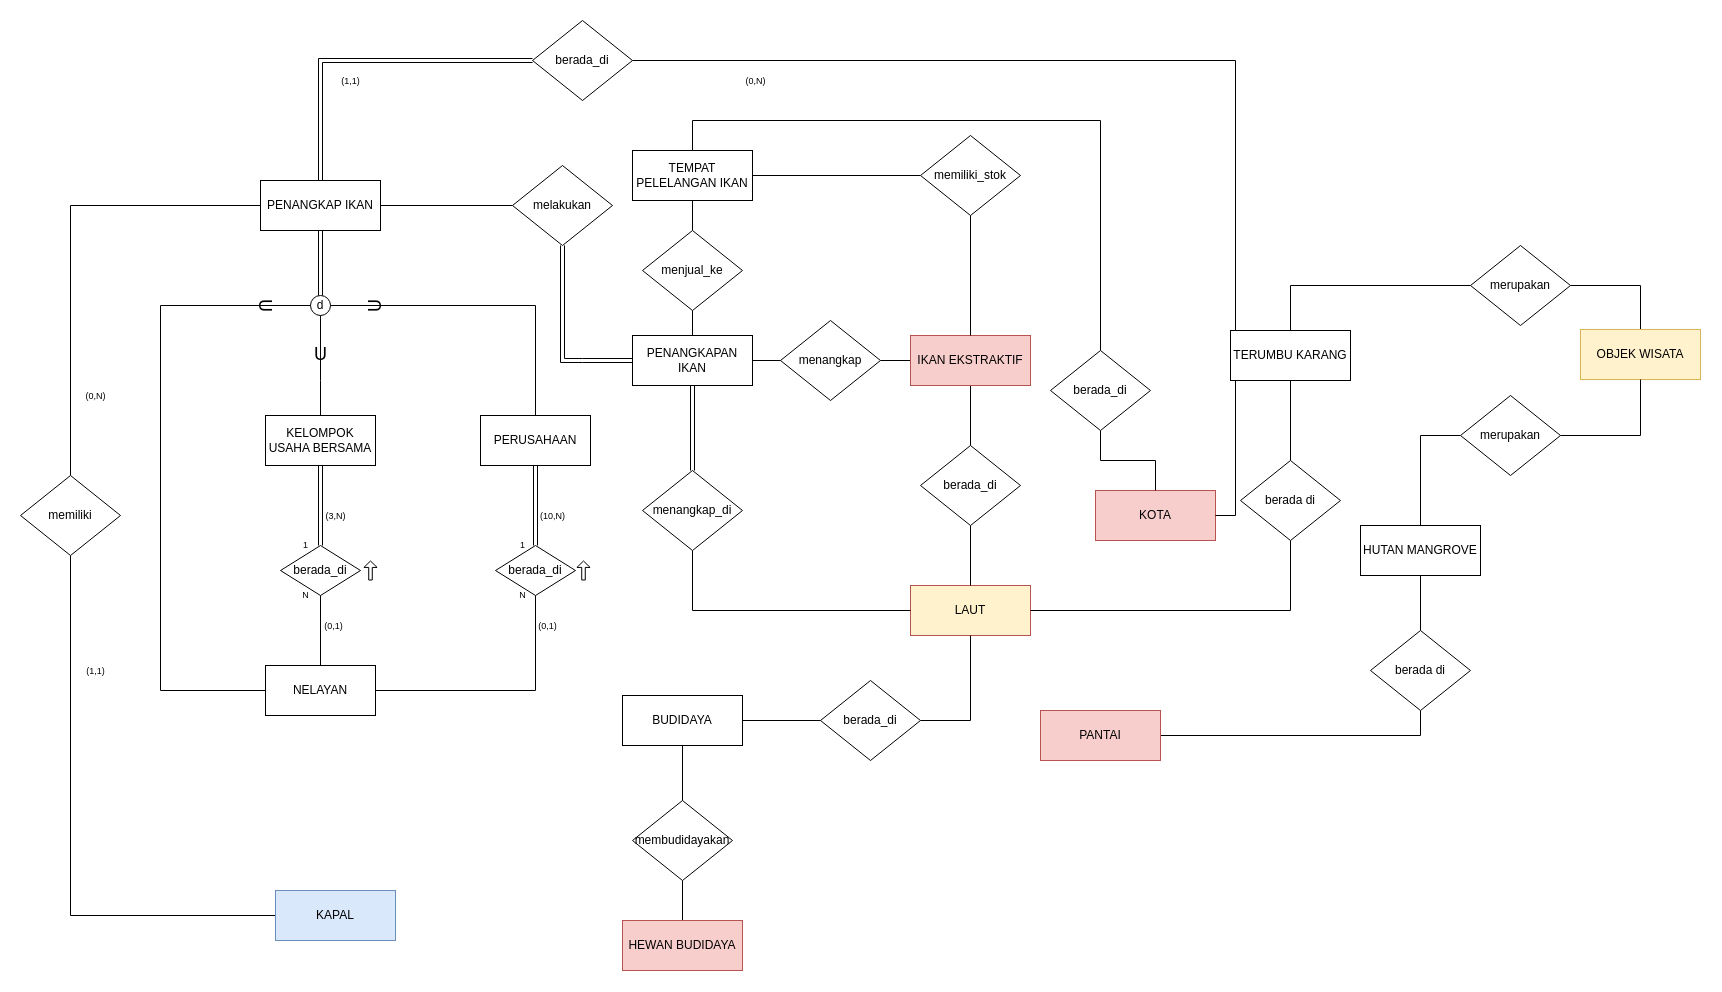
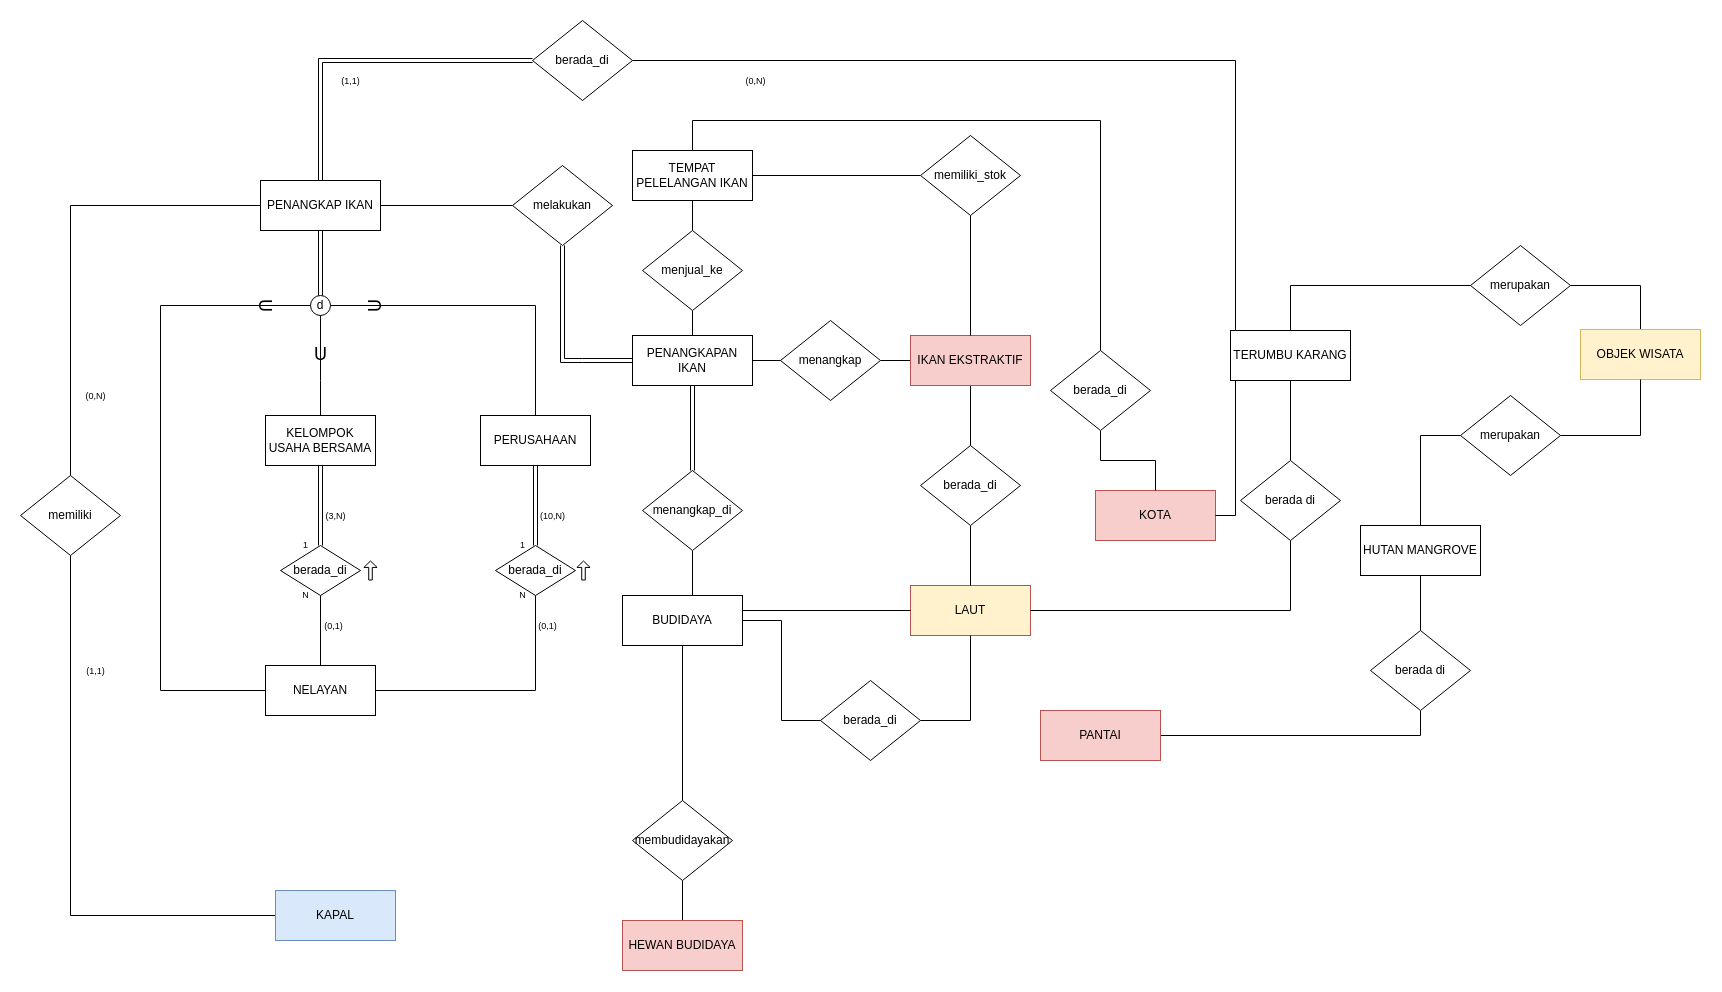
(683, 721) -> (683, 621)
